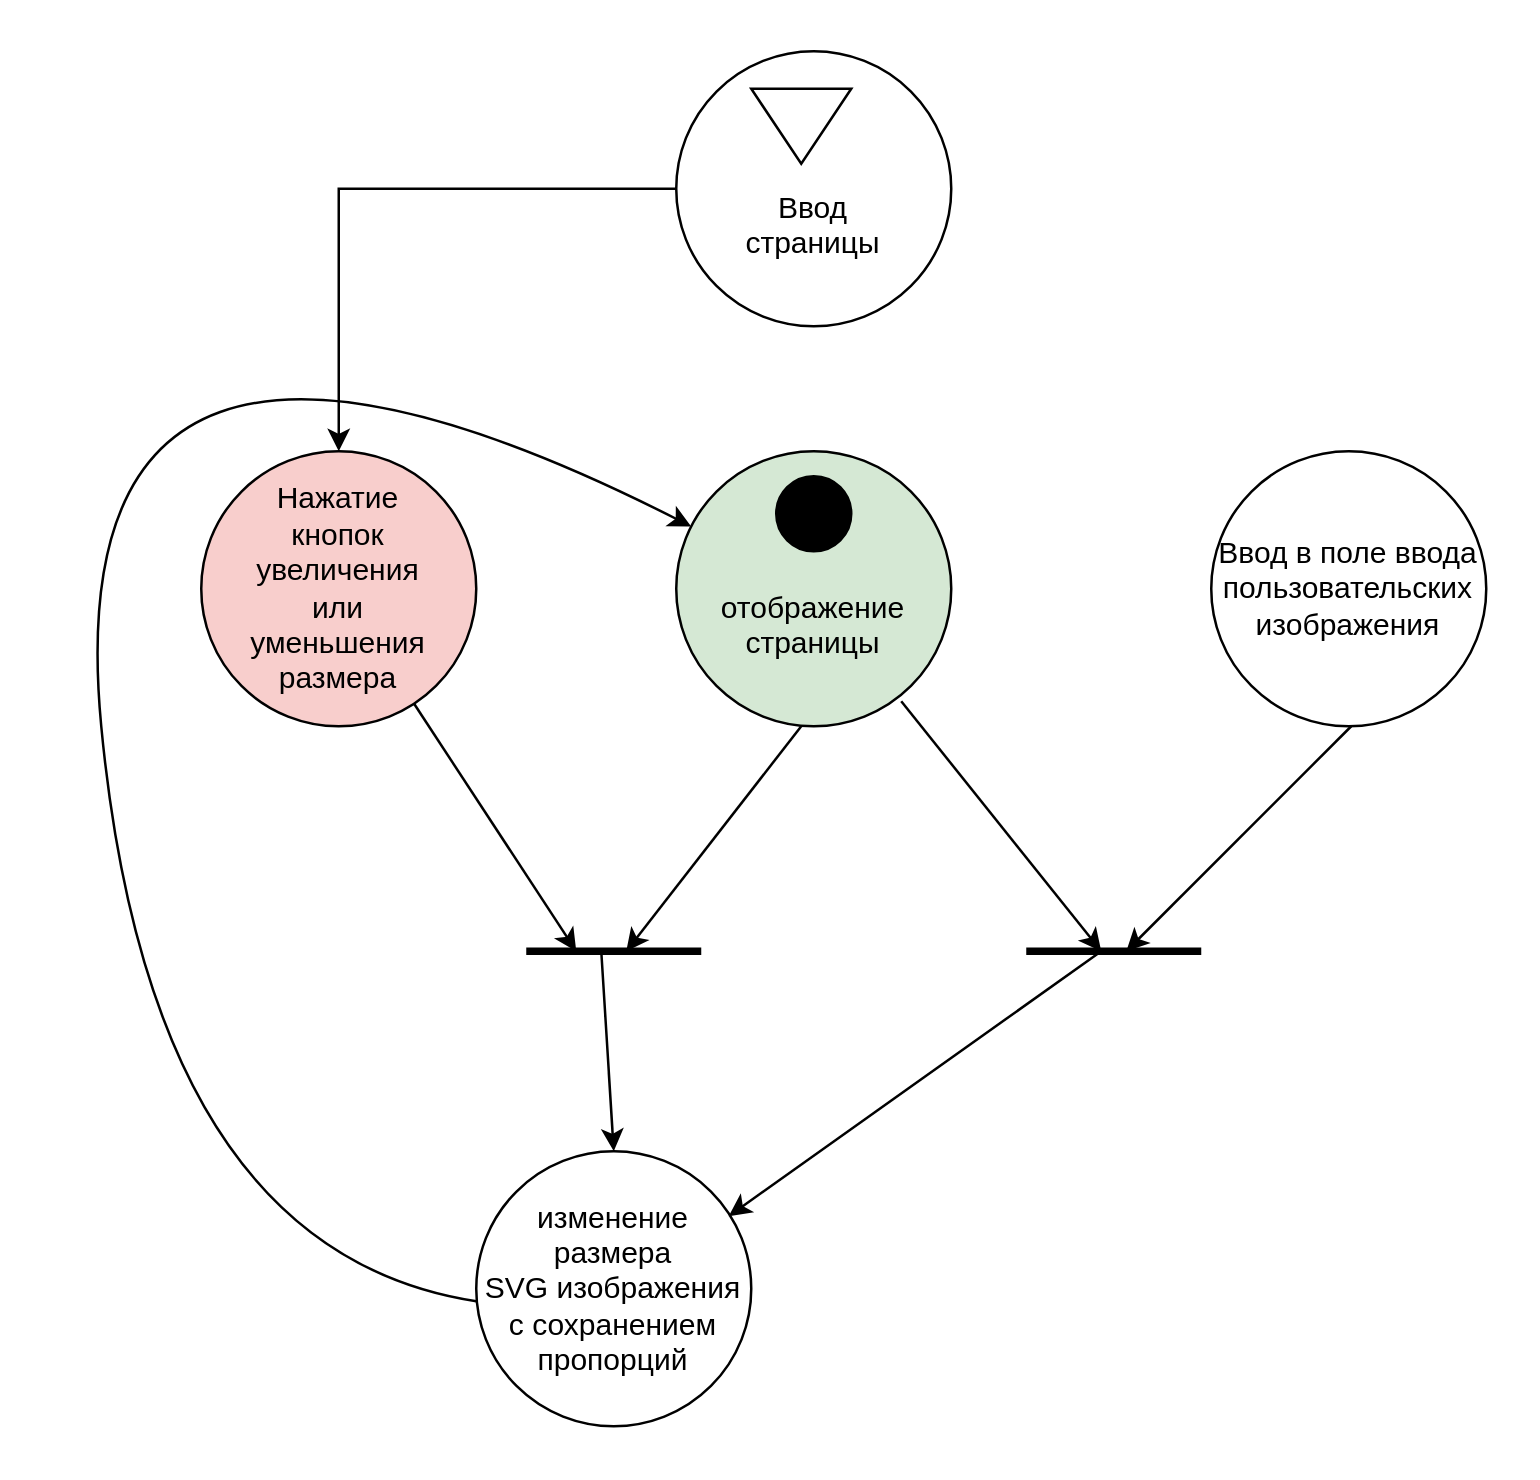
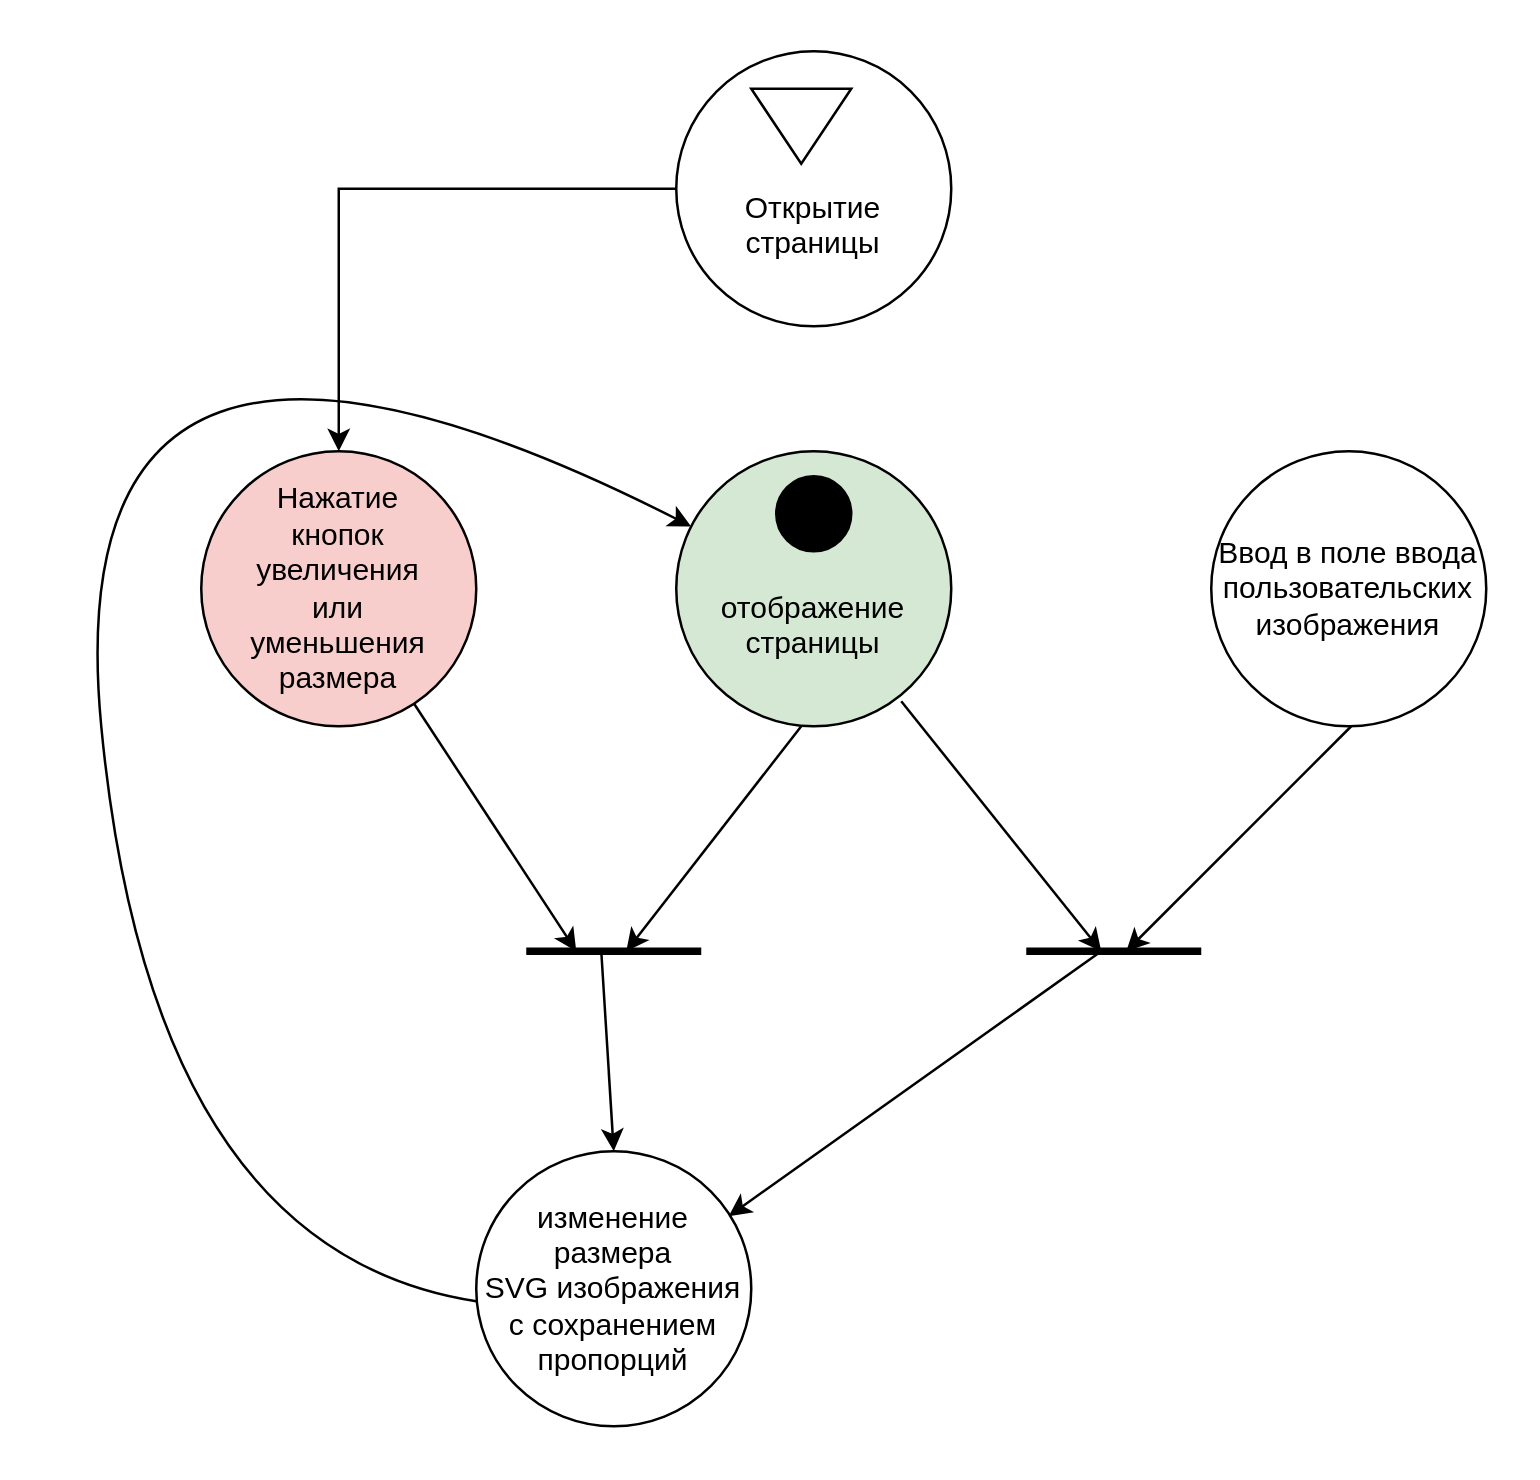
(814, 189) -> (814, 189)
